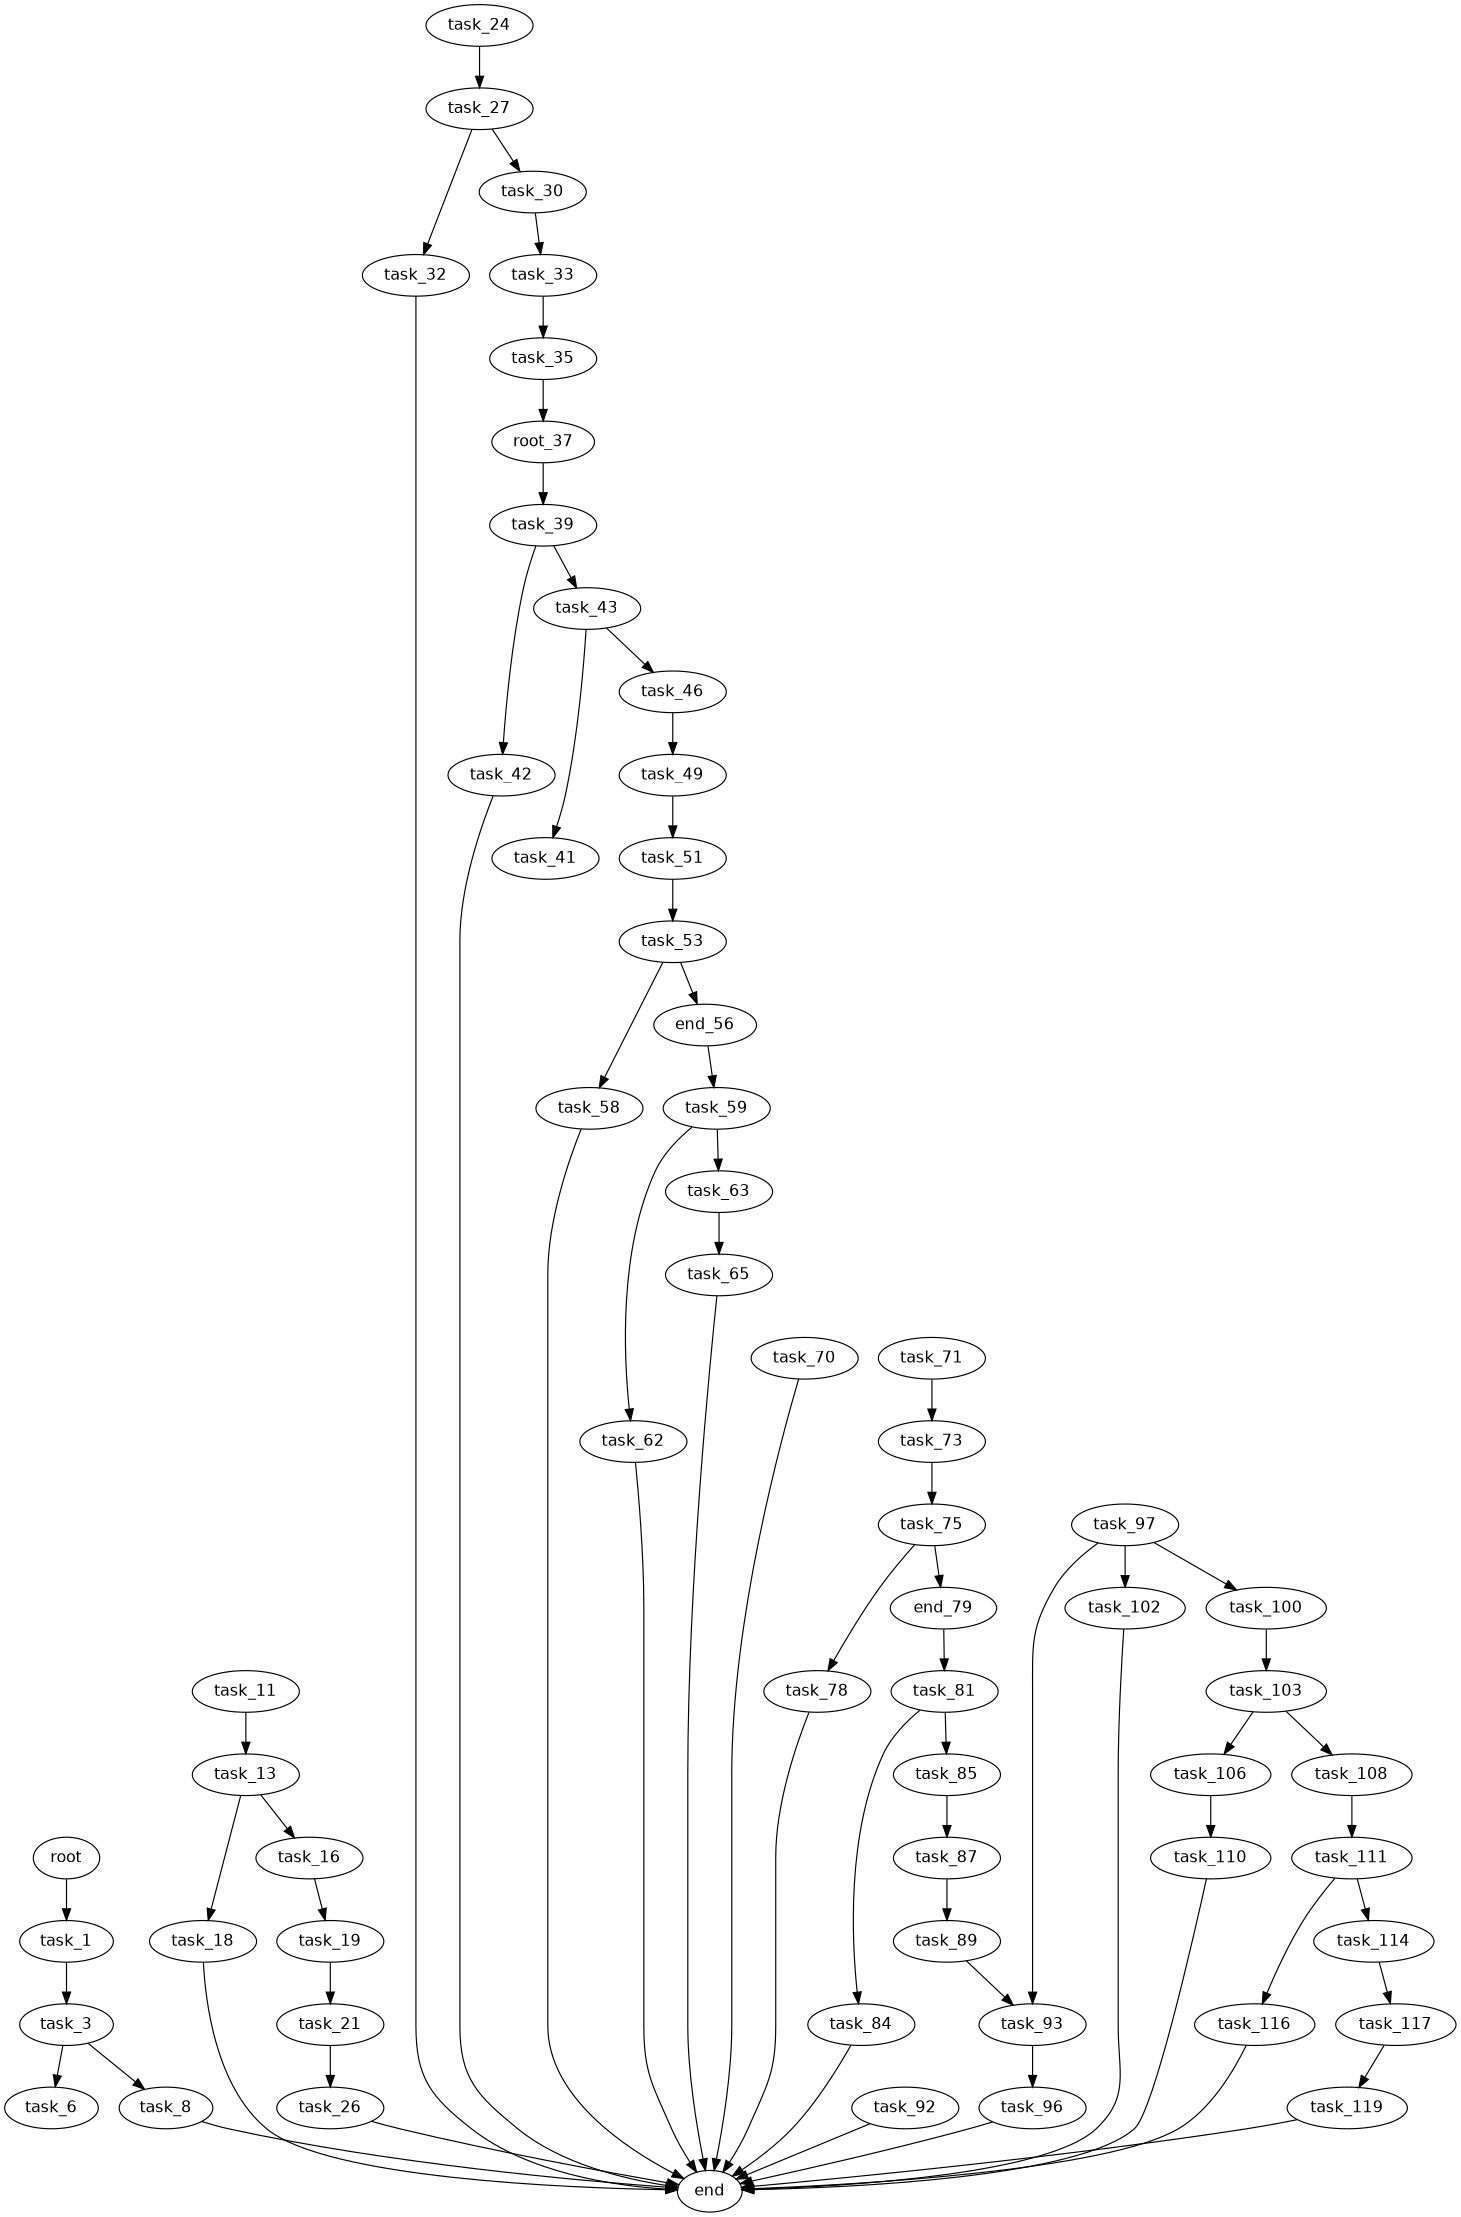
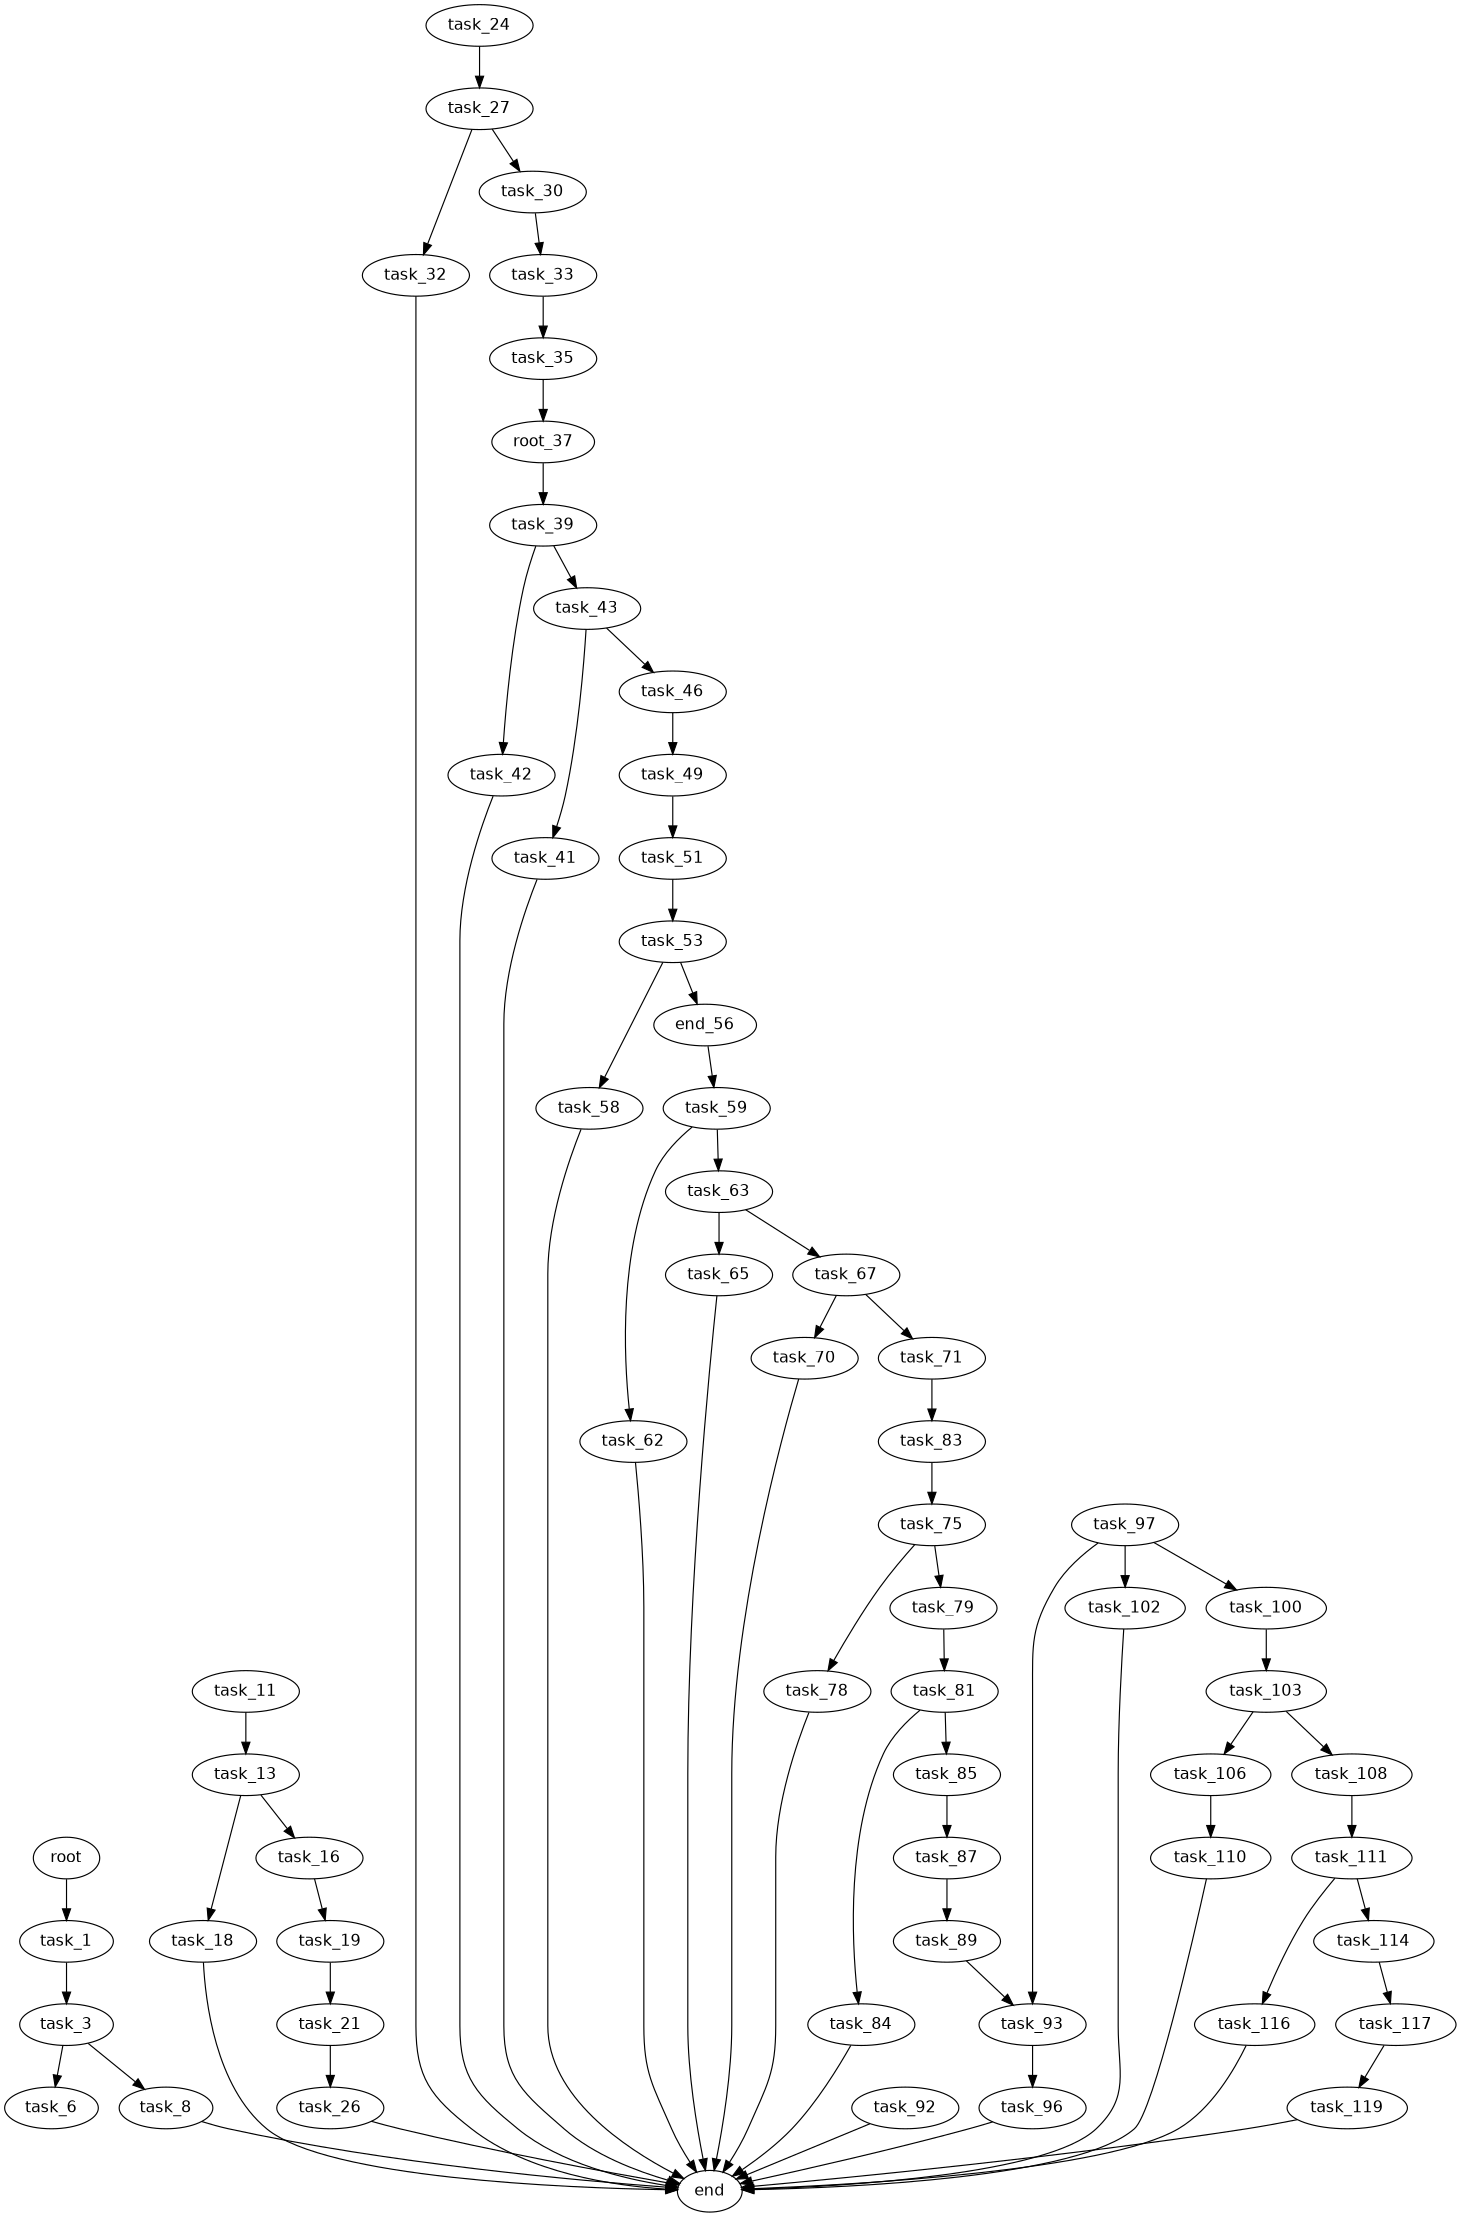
none -> (846, 1275)
(932, 1442) -> (932, 1442)
none -> (504, 1571)
(943, 1608) -> (943, 1608)
